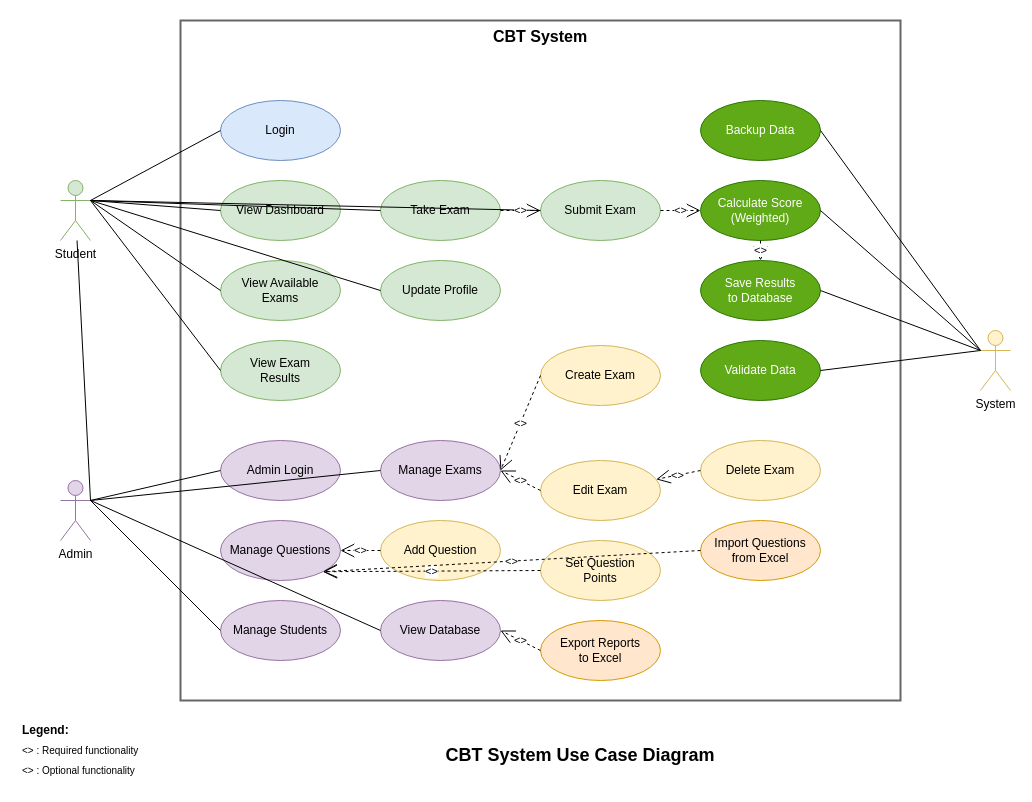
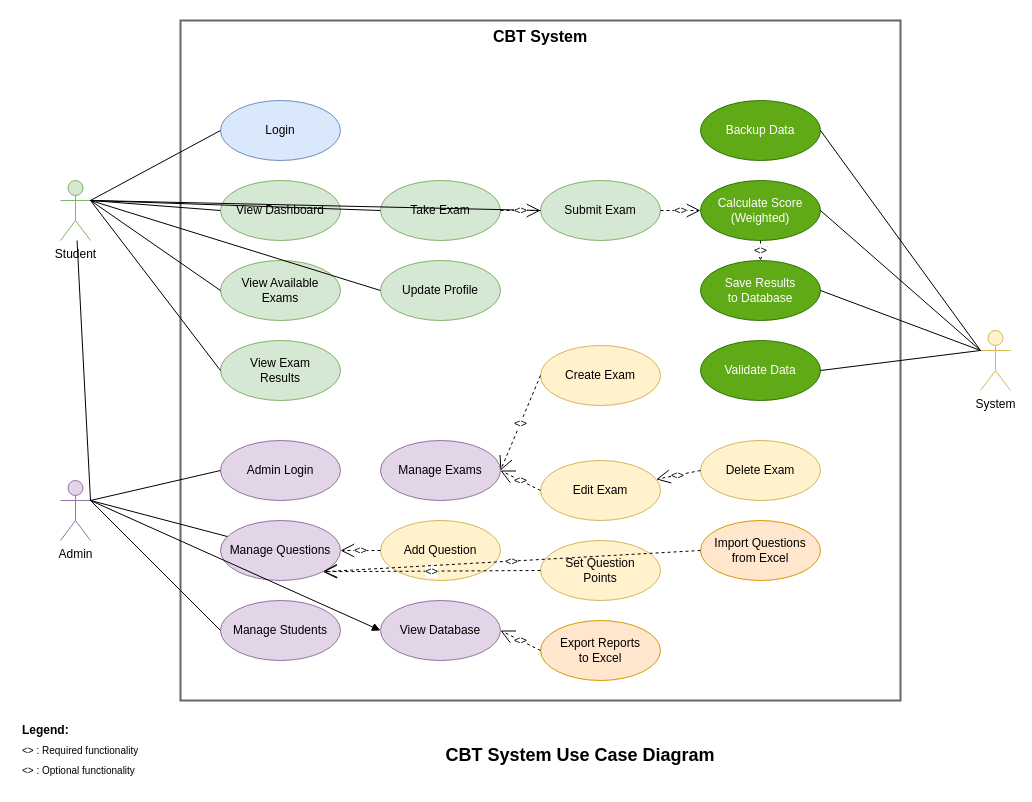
(238, 485) -> (163, 520)
(375, 628) -> (371, 626)
